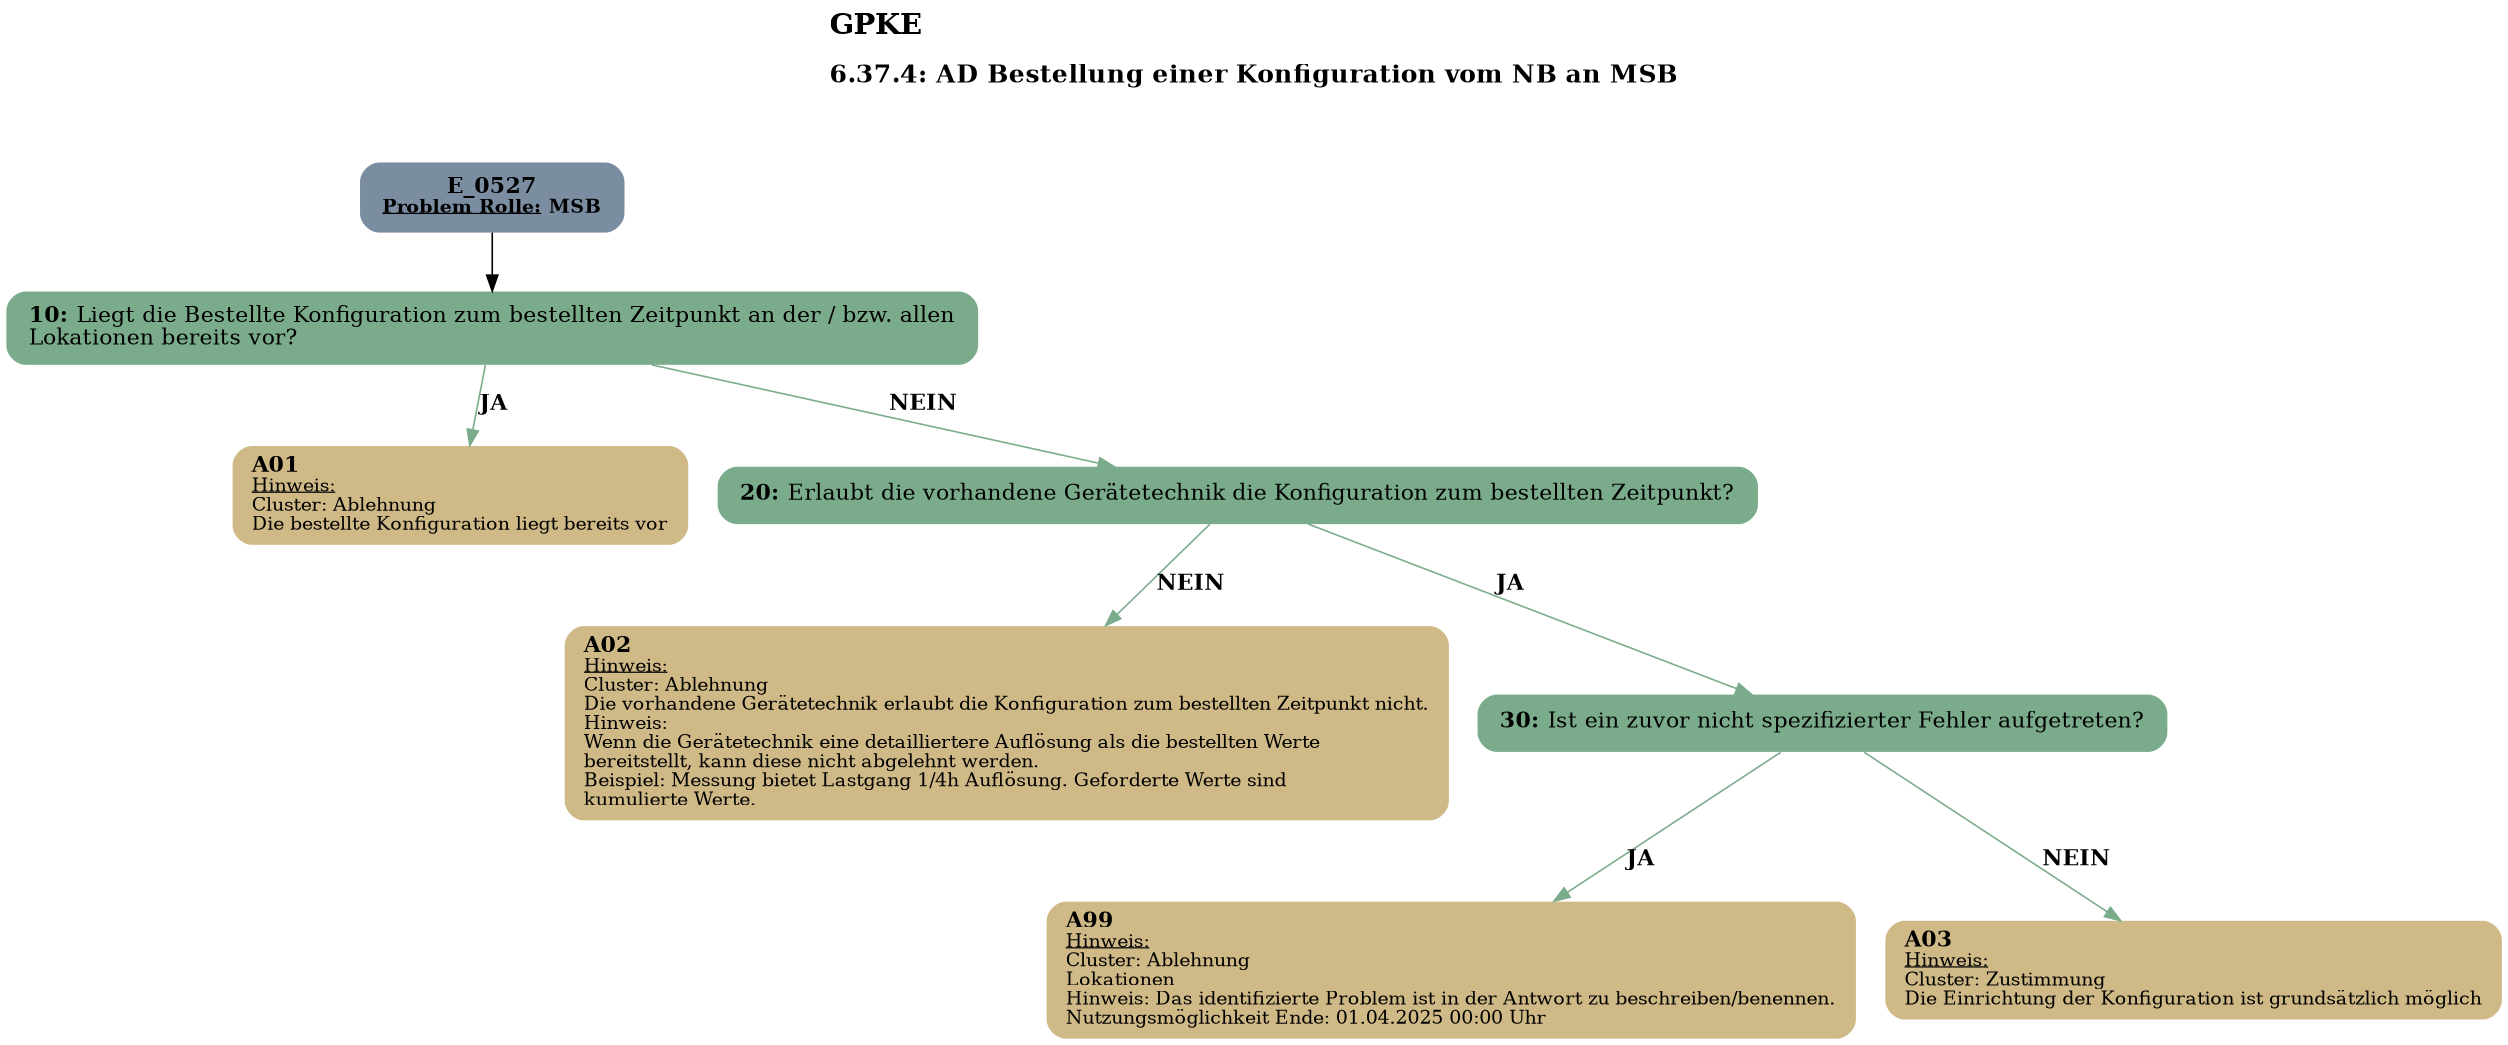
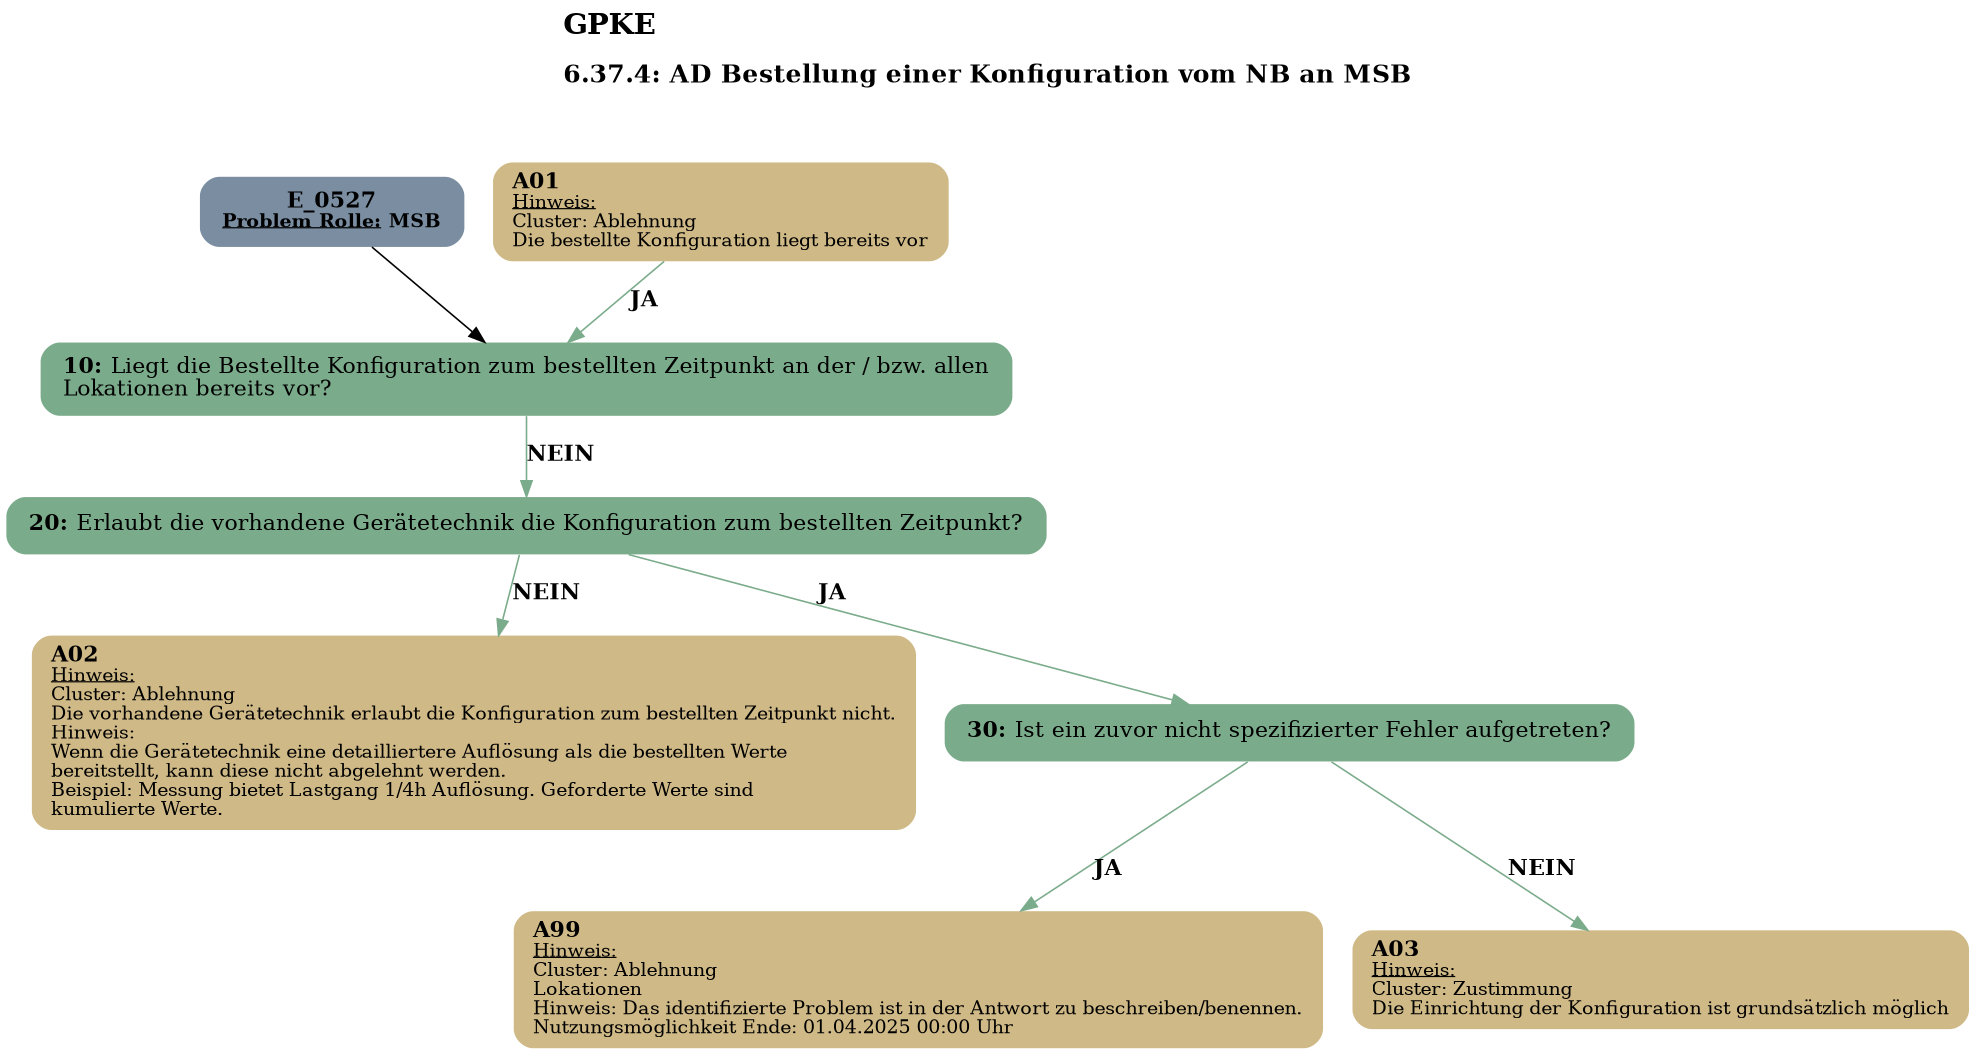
(479, 397) -> (622, 297)
